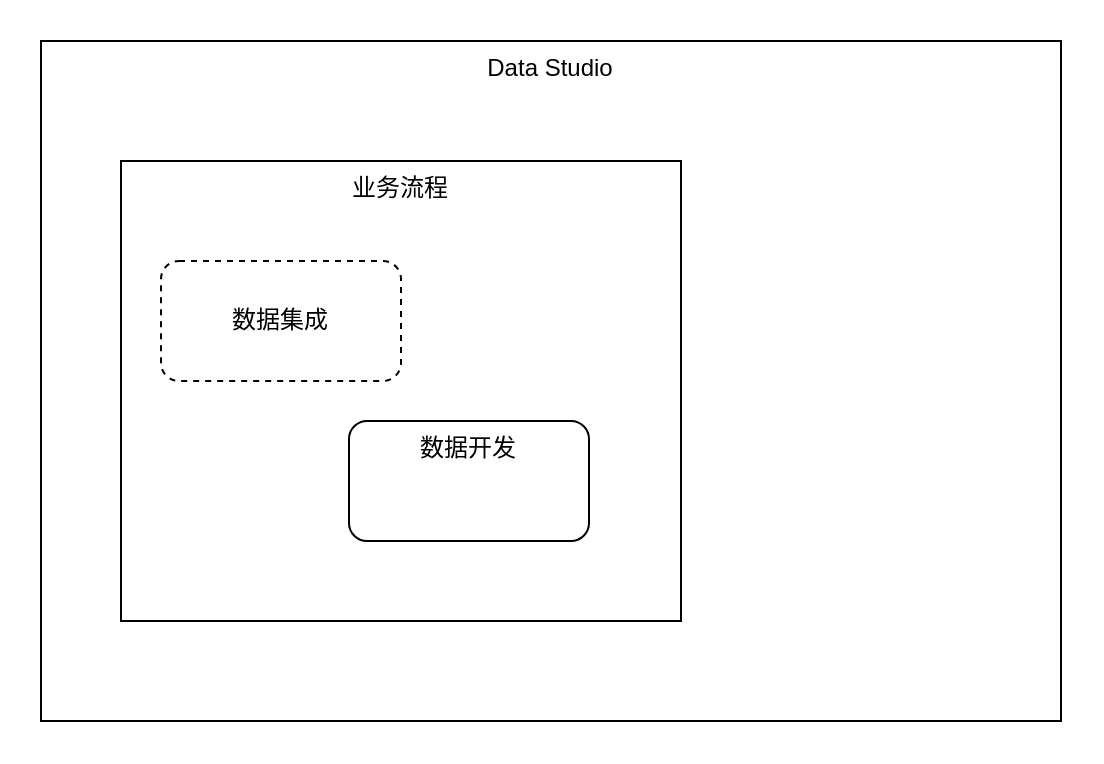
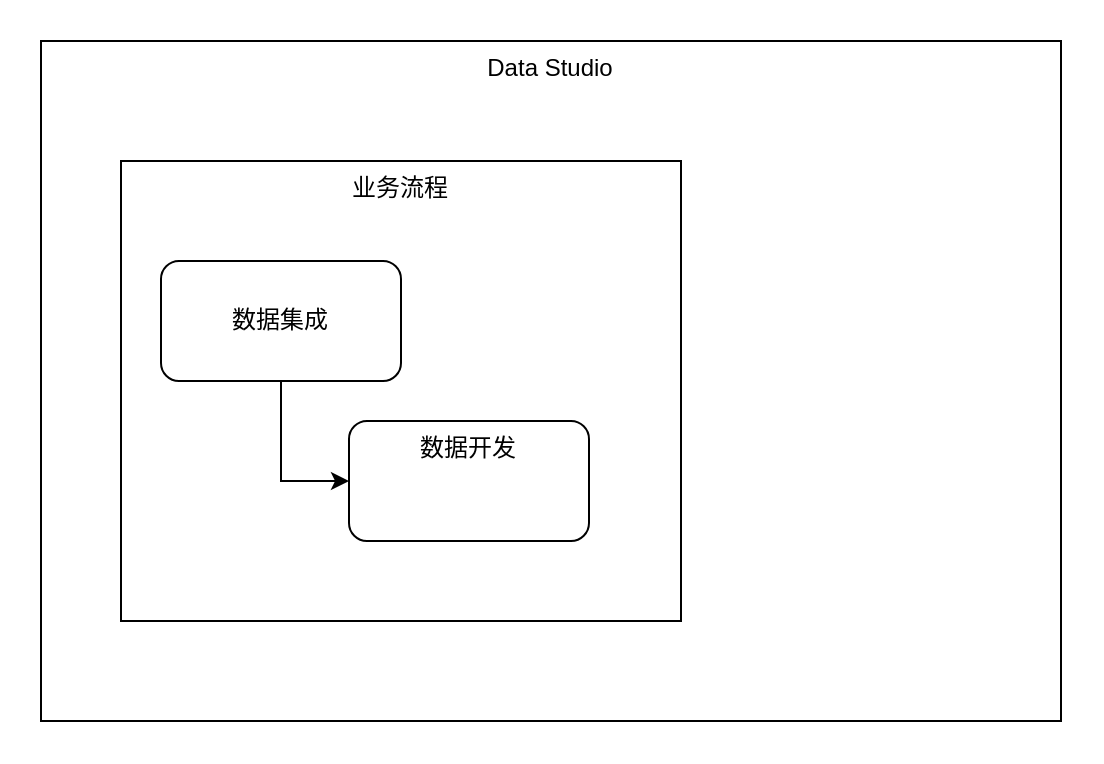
(281, 321) -> (281, 321)
none -> (281, 458)
